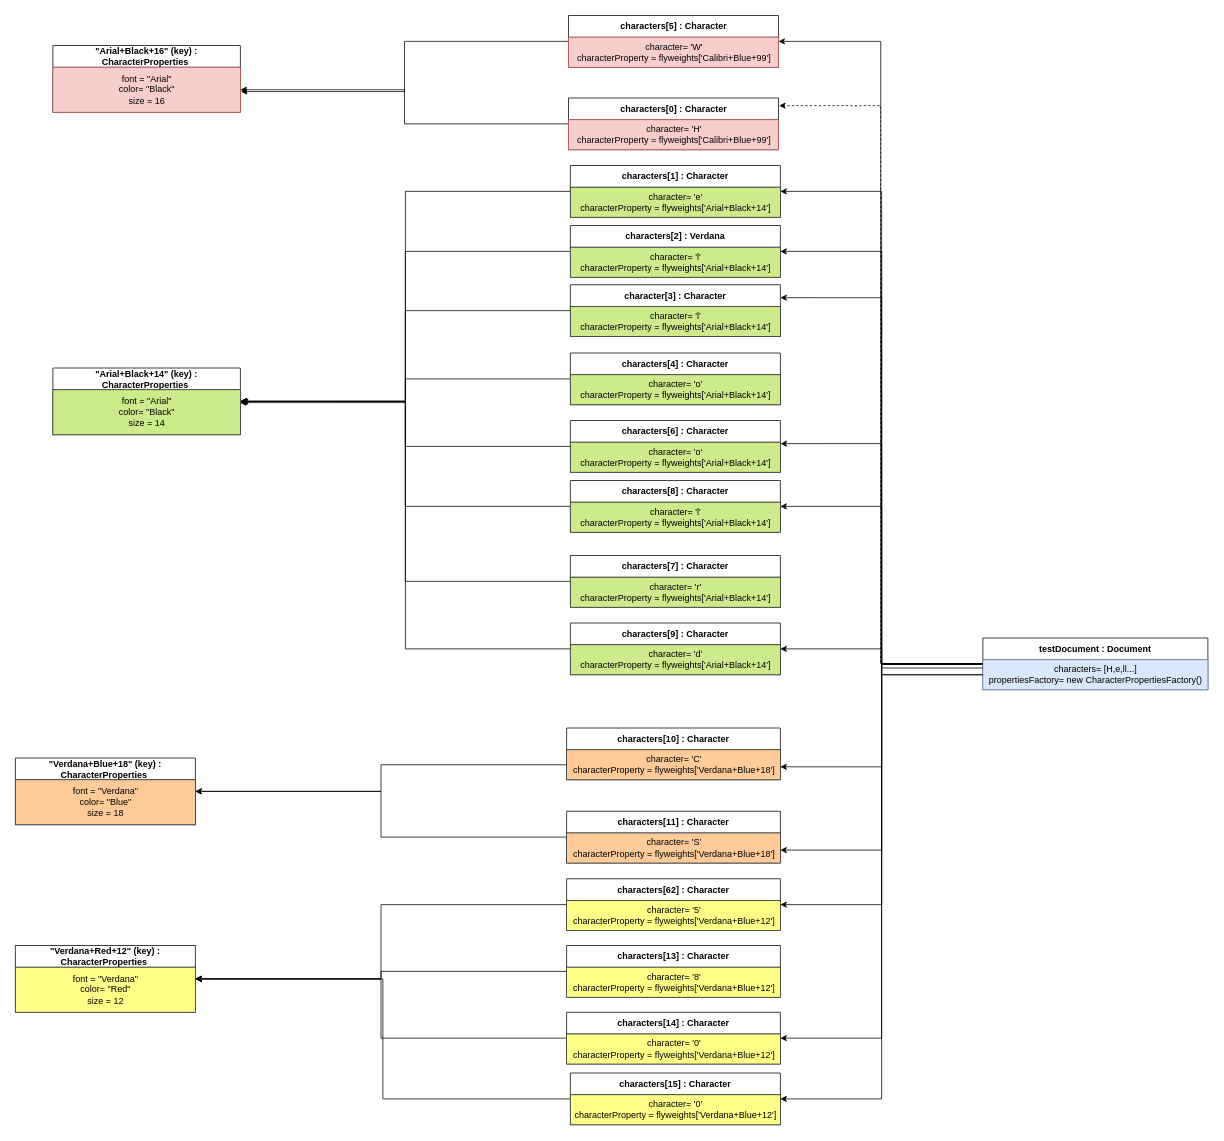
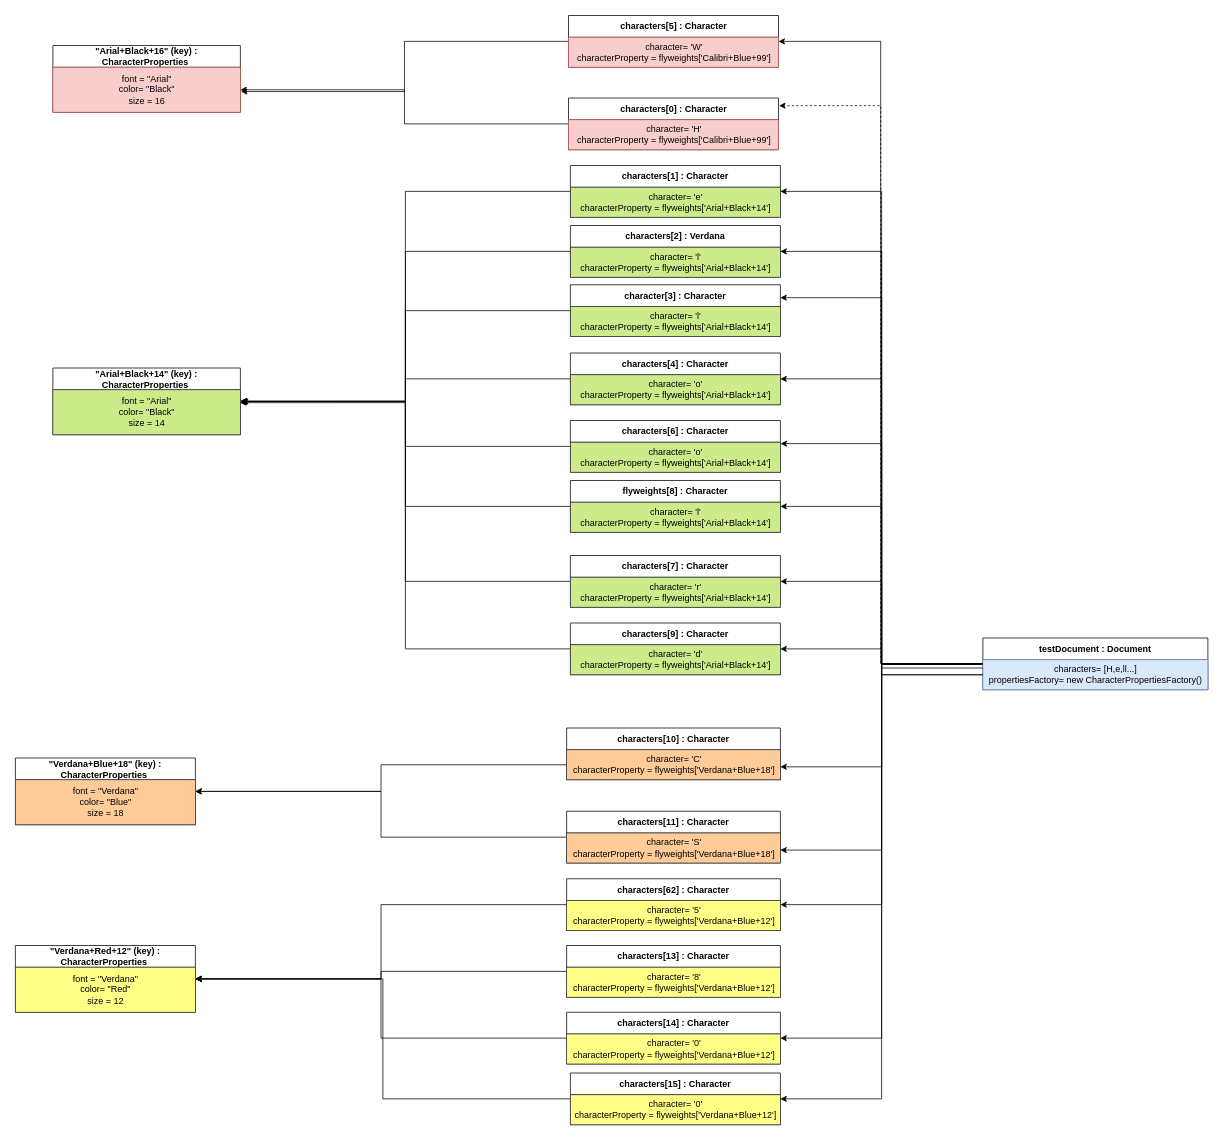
none -> (787, 379)
(675, 492) -> (675, 492)
none -> (831, 581)
